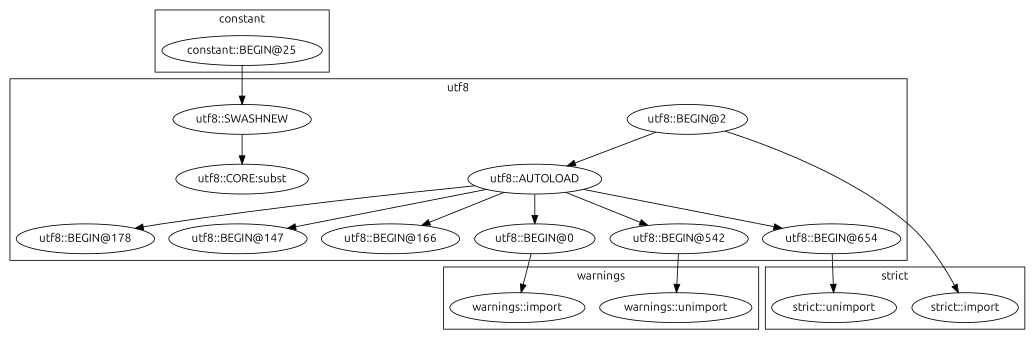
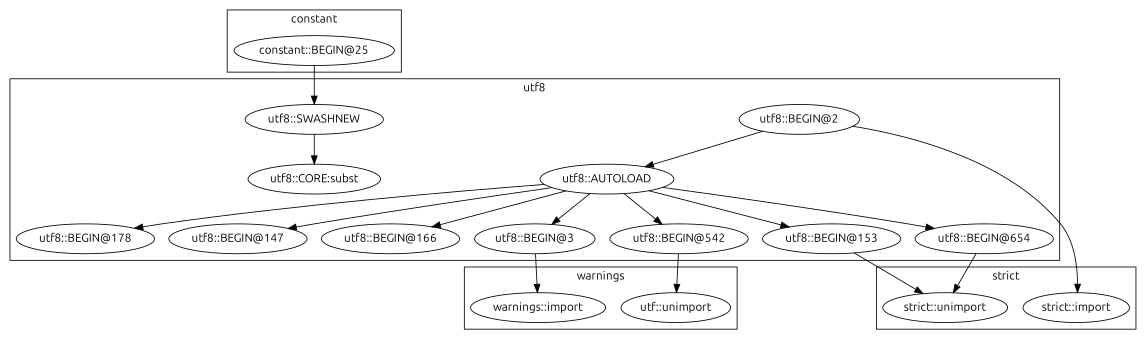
(535, 239) -> (535, 239)
none -> (832, 239)
(676, 308) -> (676, 308)
